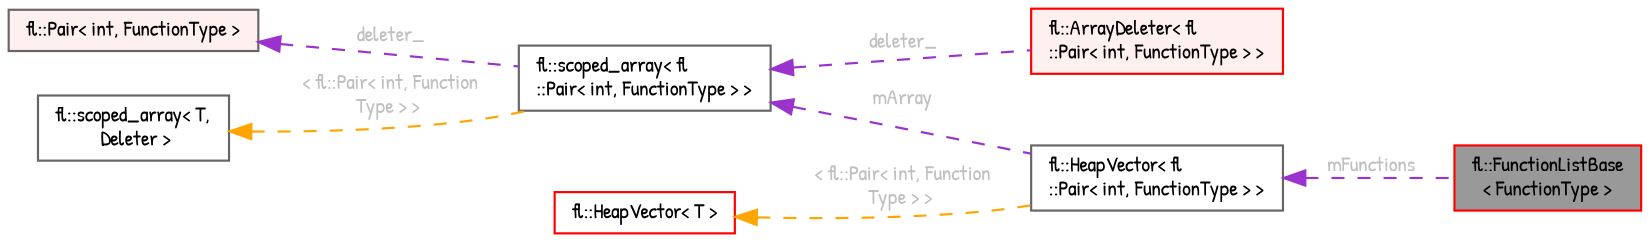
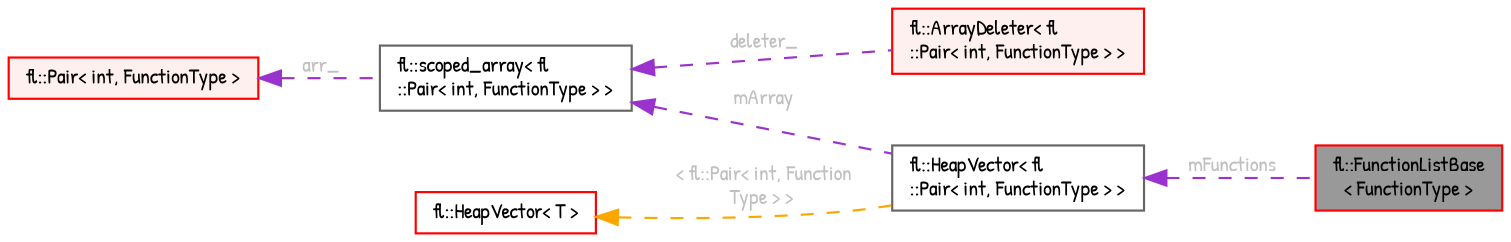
(134, 30) -> (134, 78)
(389, 36) -> (319, 66)
(134, 128) -> none
